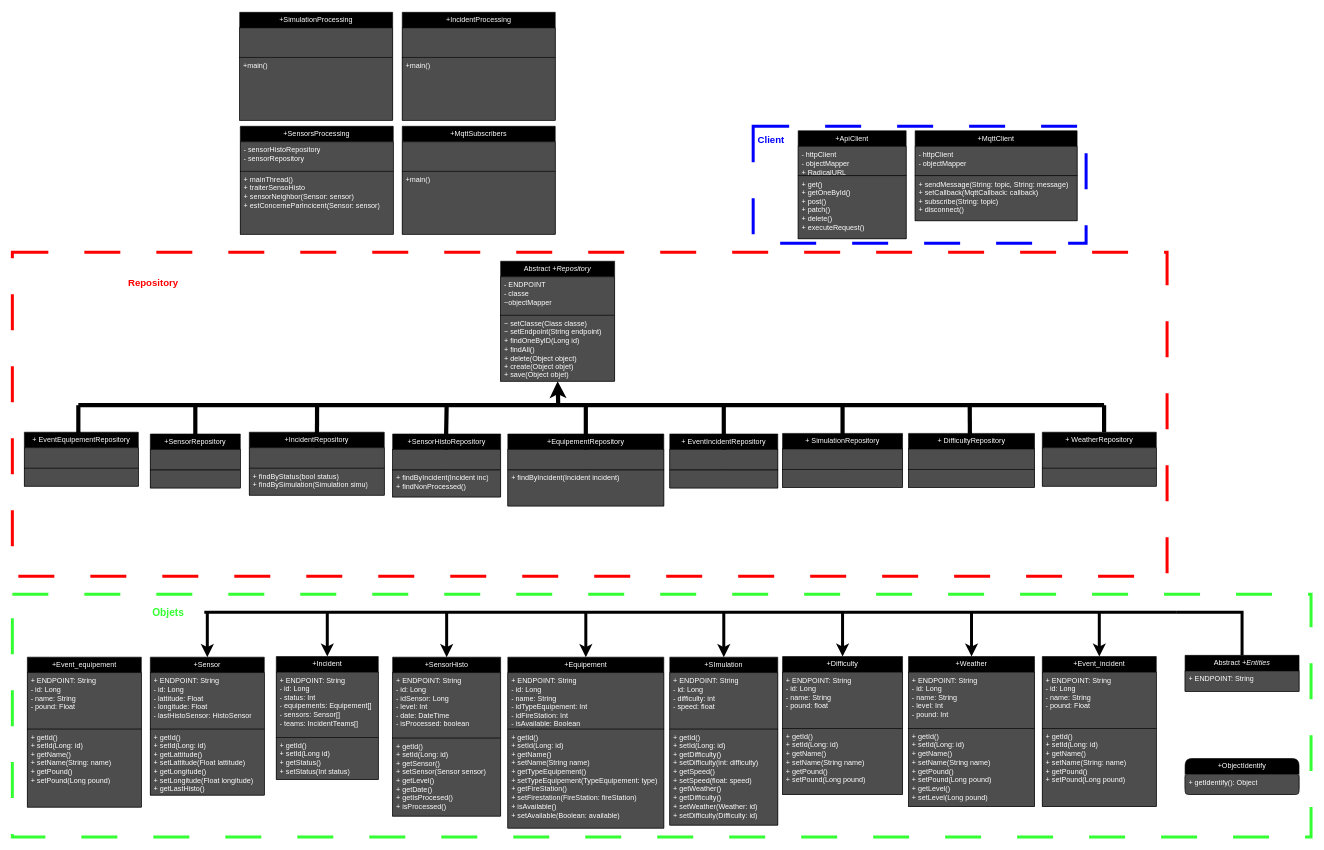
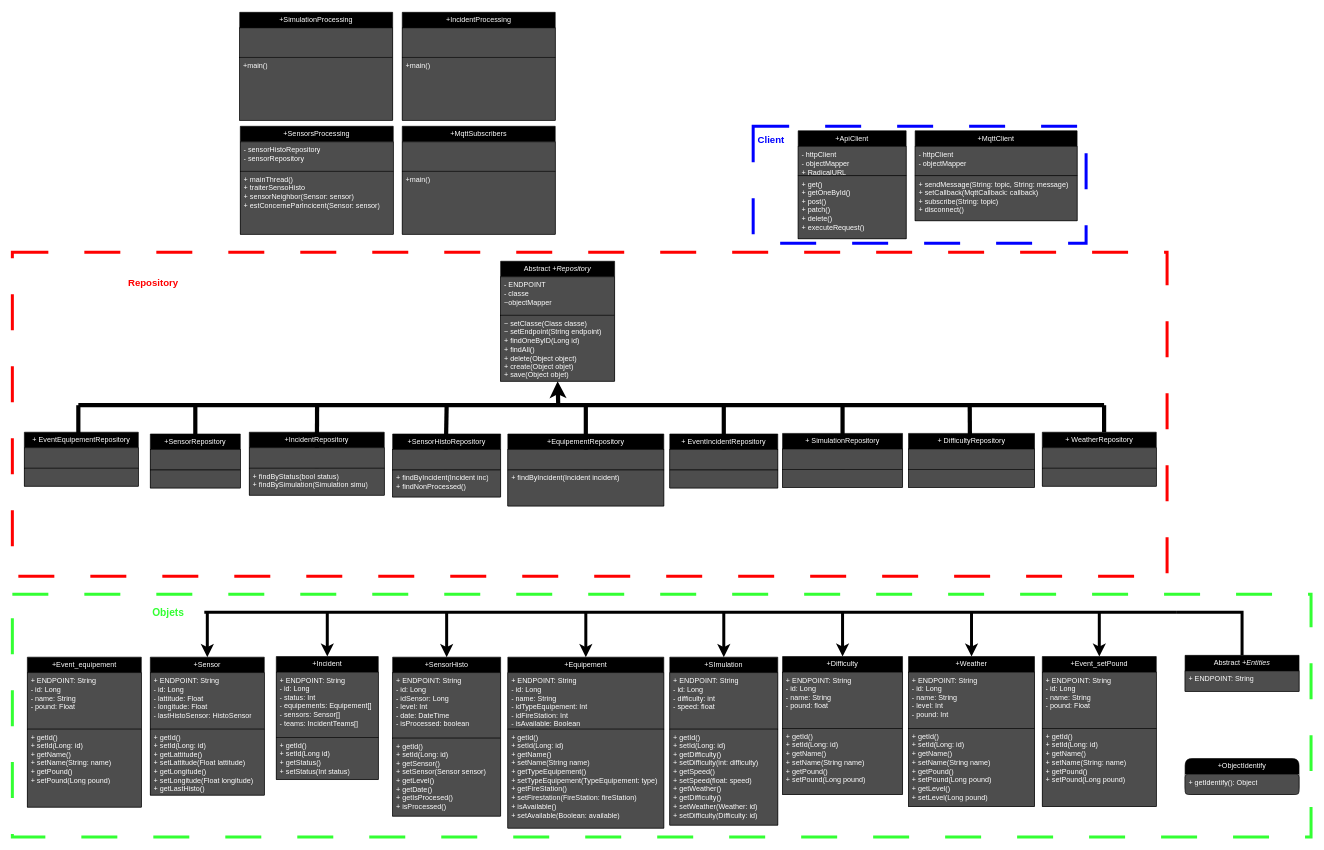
(1100, 665) -> (1100, 665)
